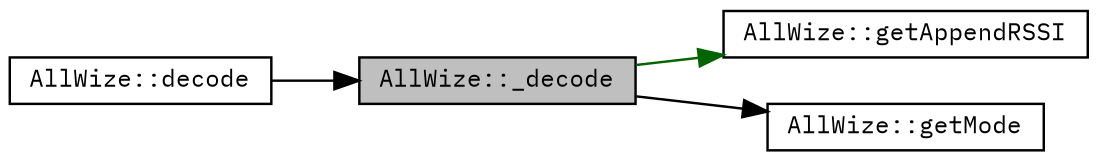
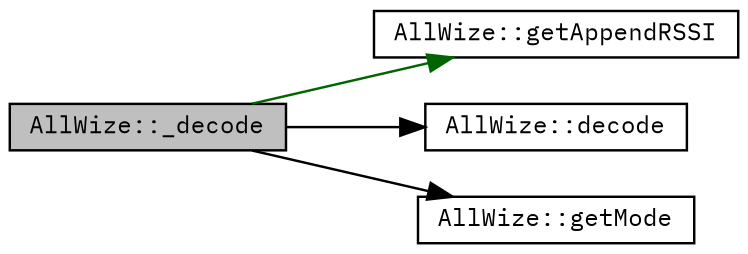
(303, 81) -> (343, 127)
